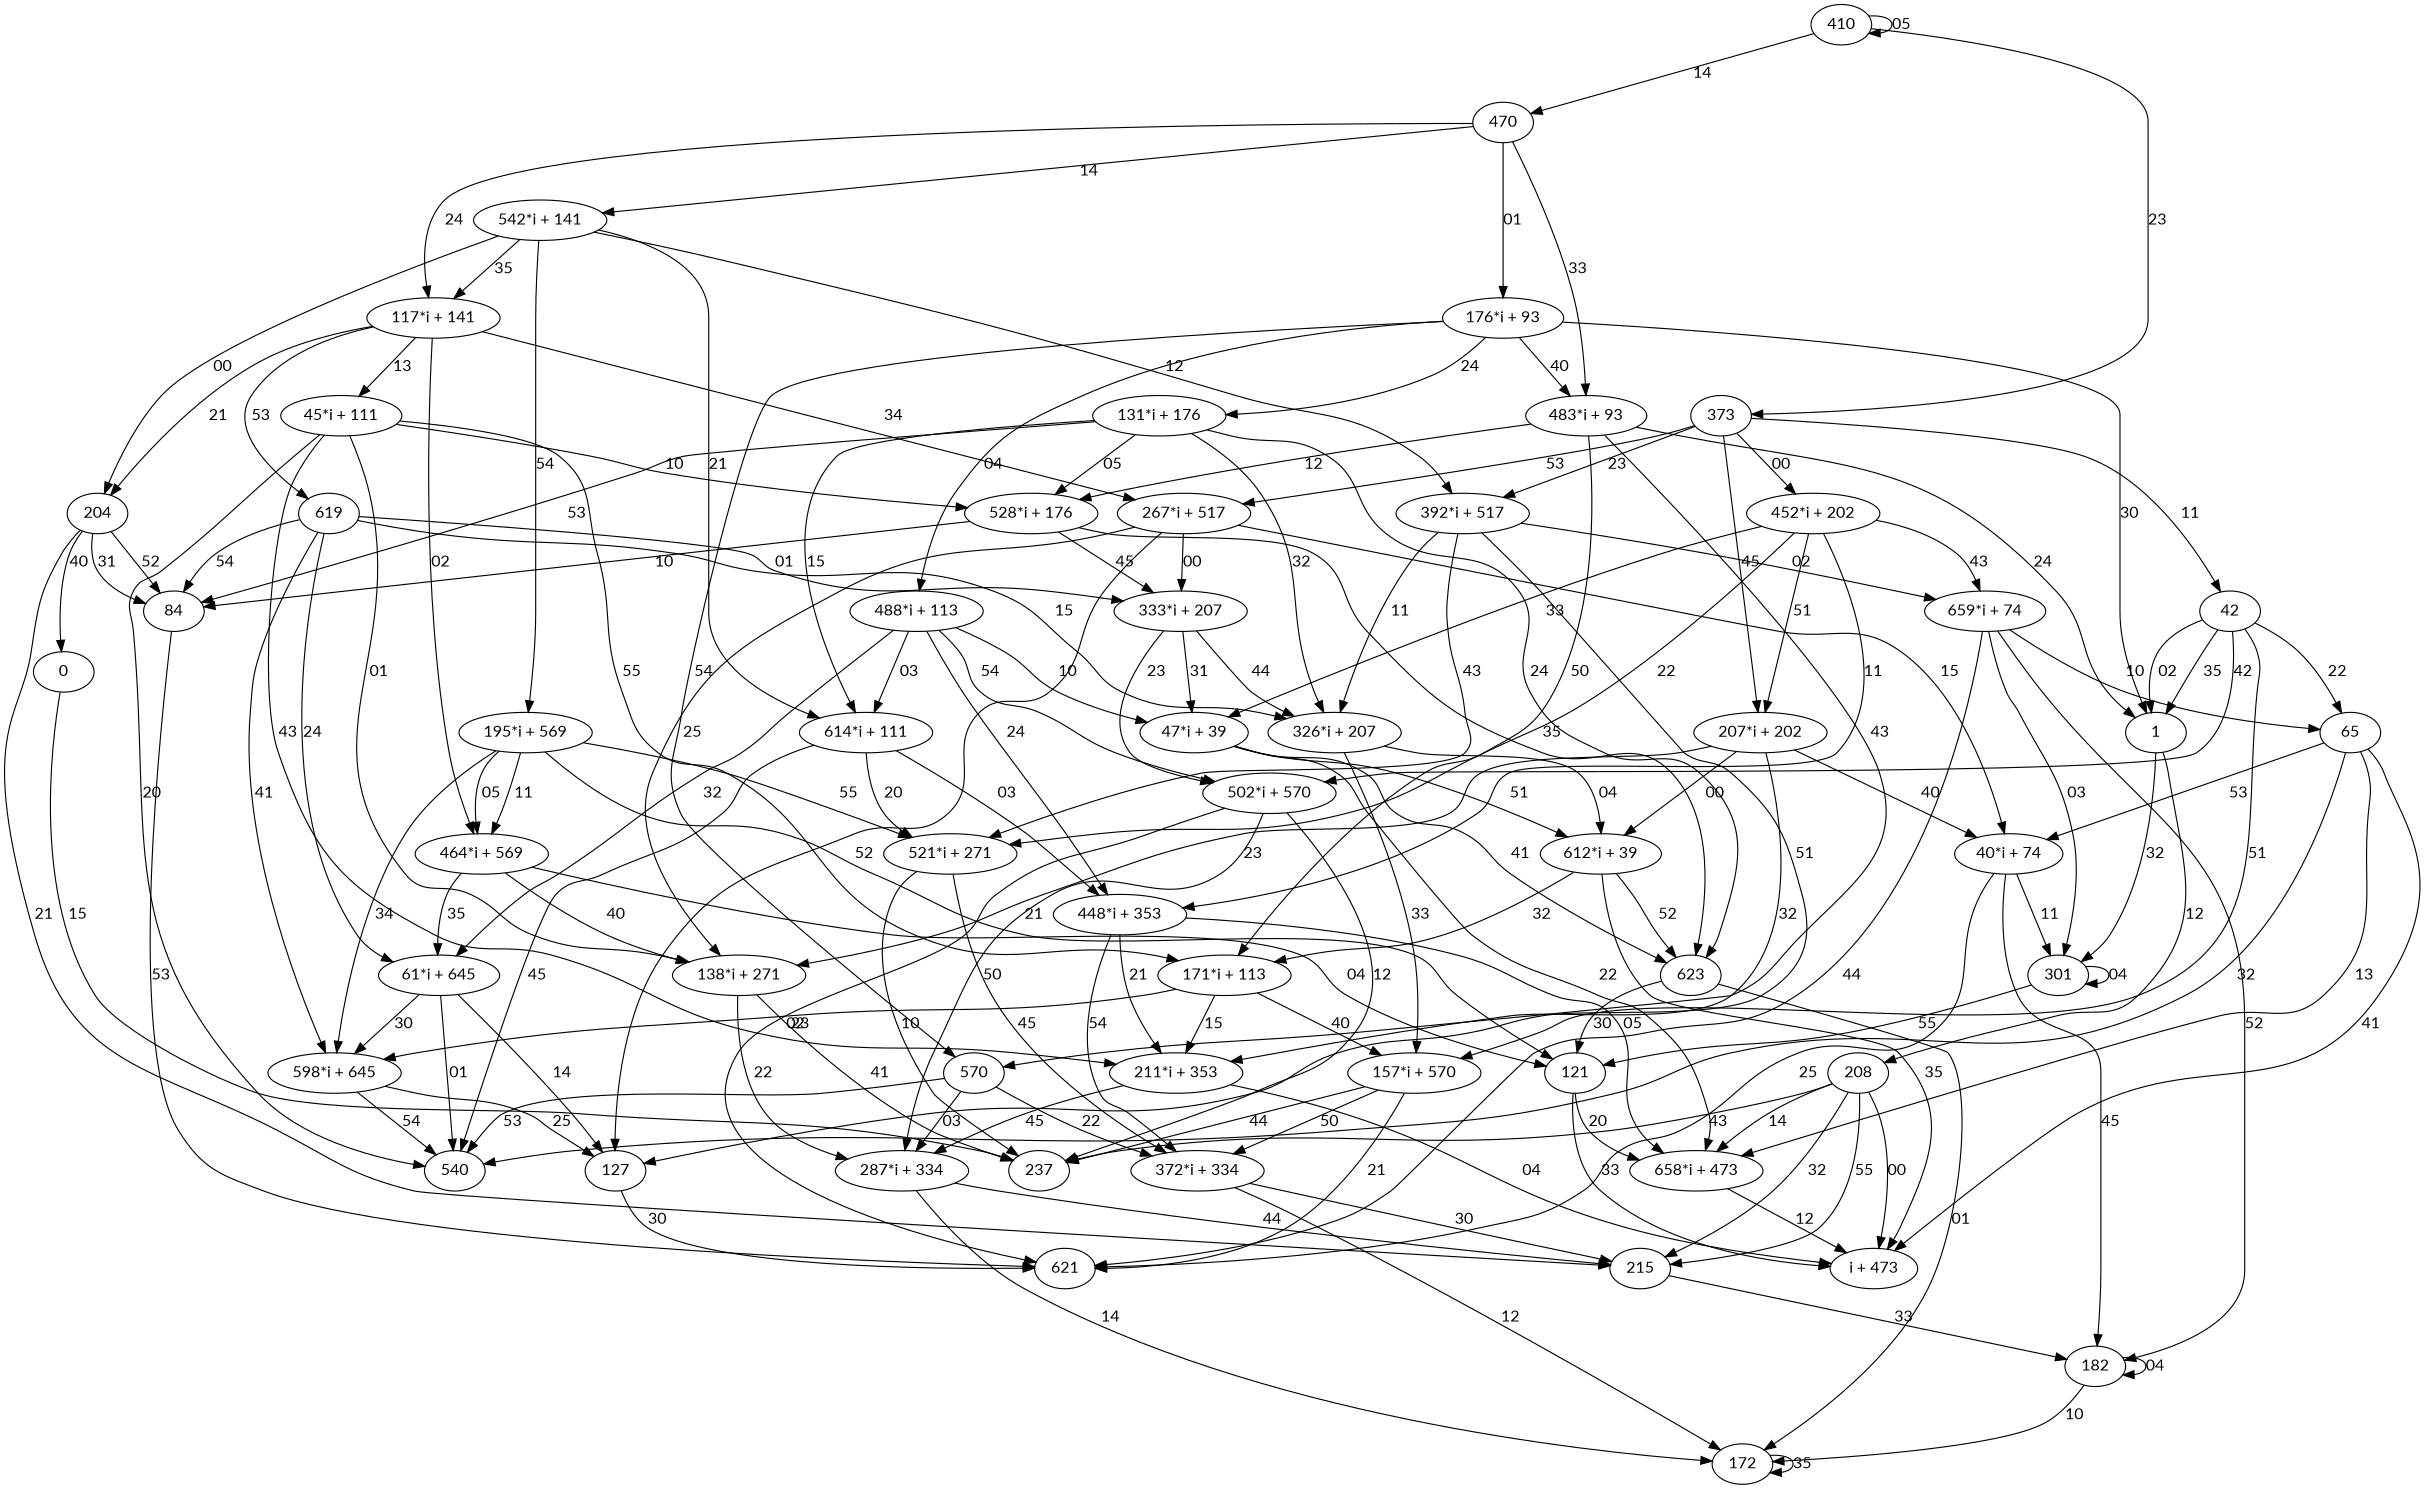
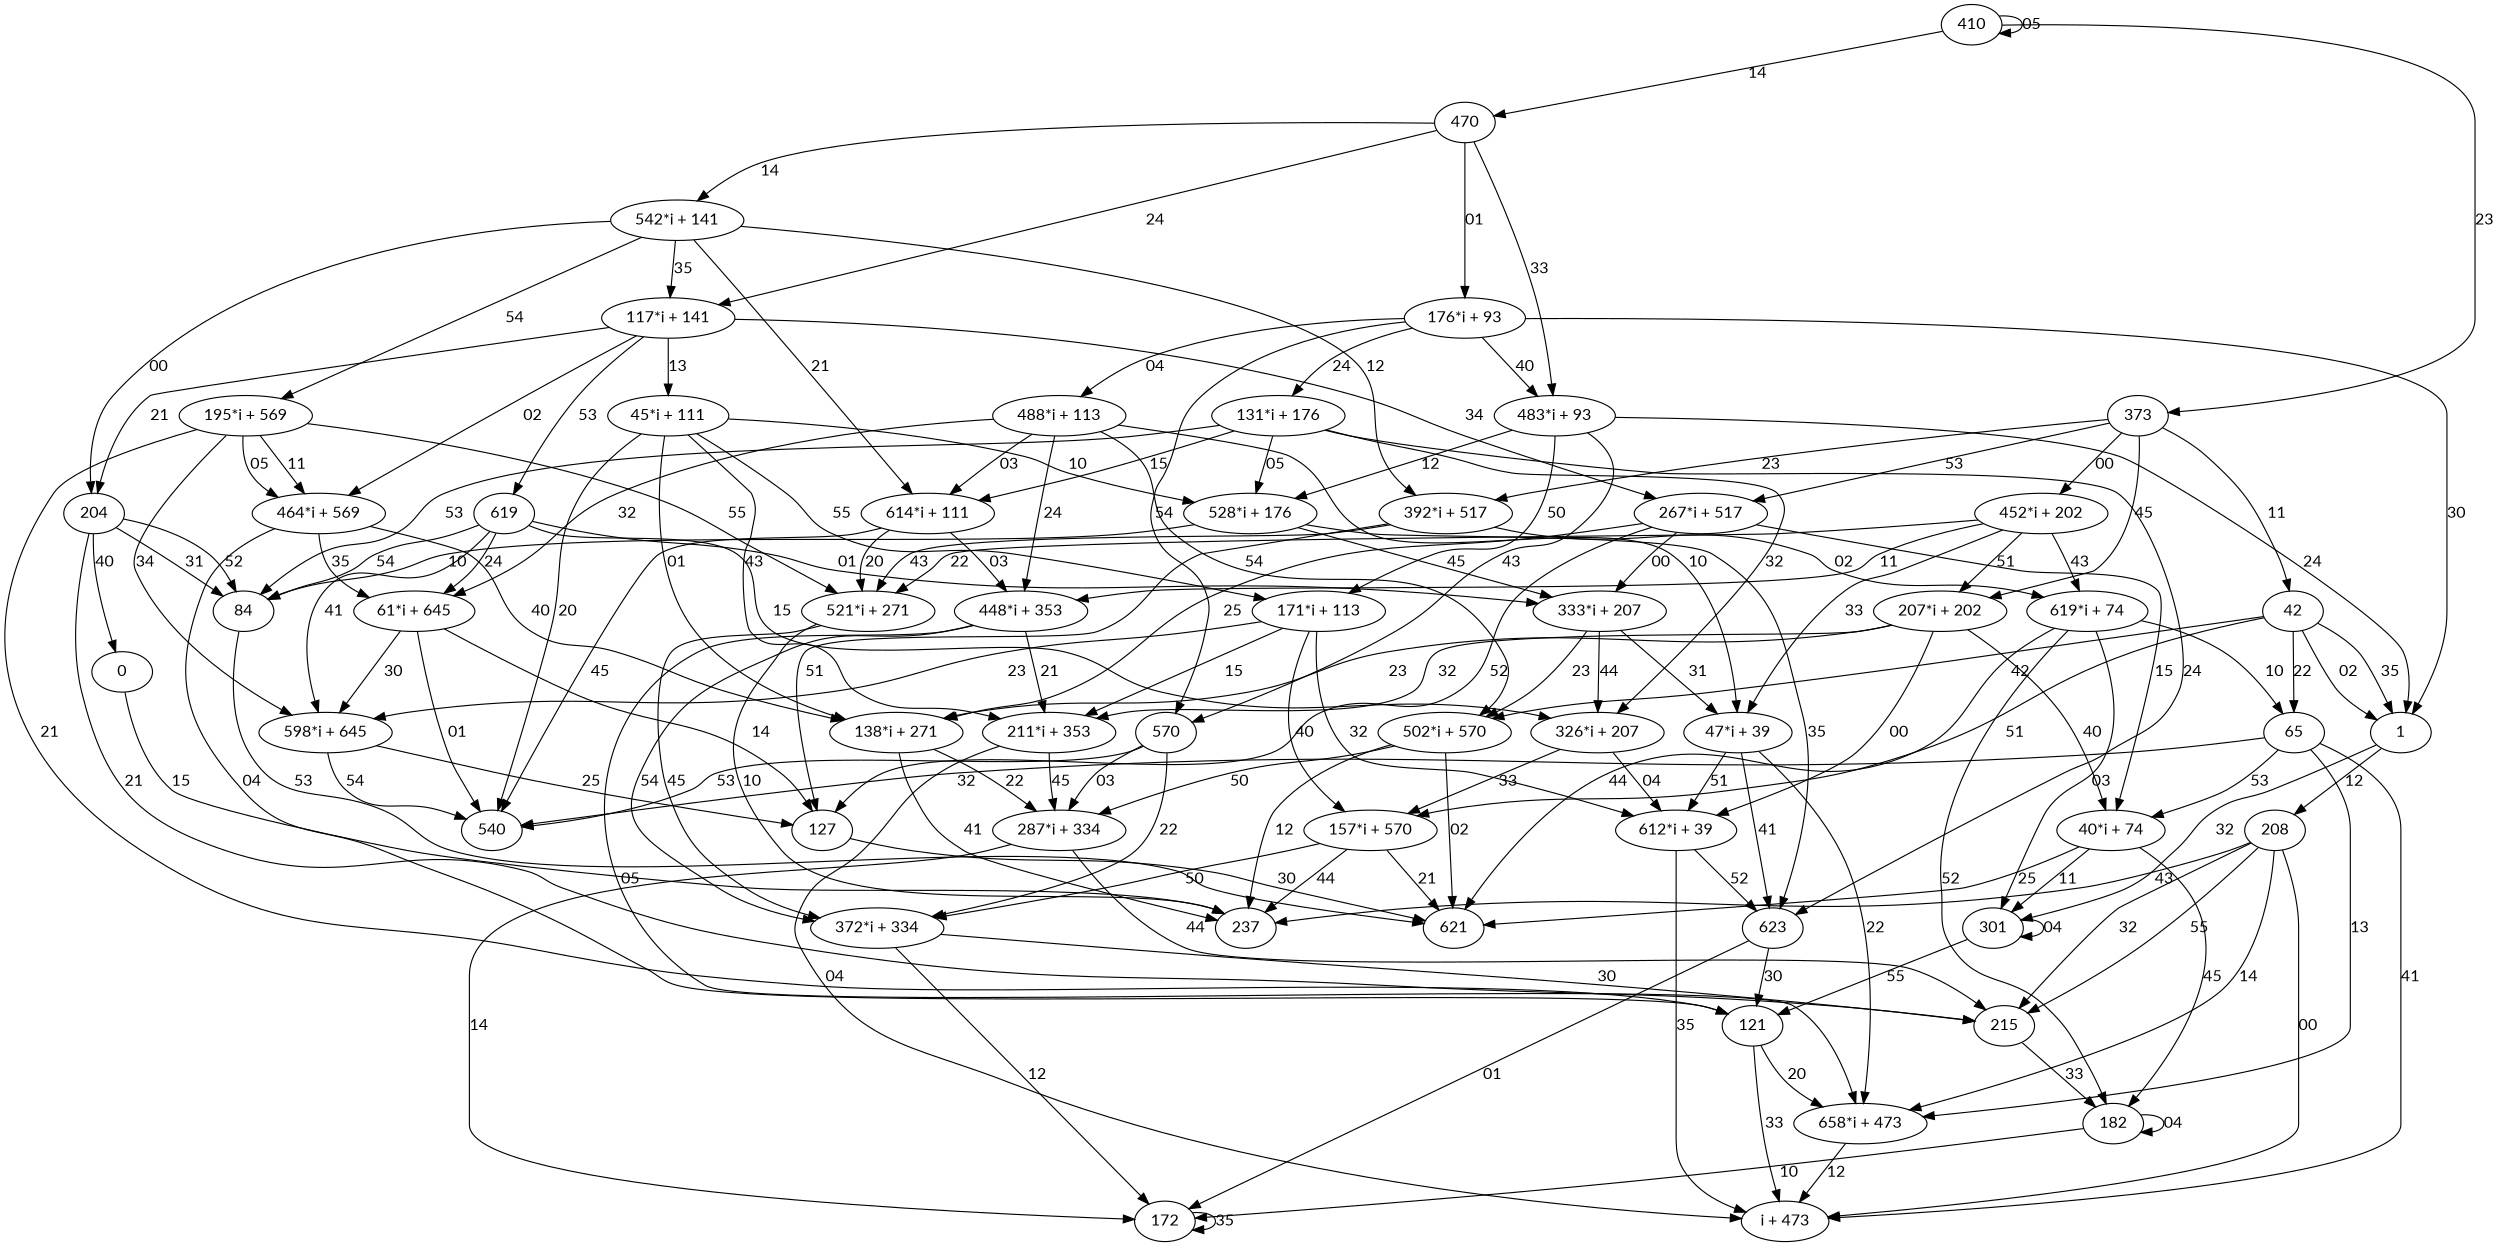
(1381, 611) -> none
(1985, 611) -> (2087, 611)
(1436, 937) -> (1423, 769)
